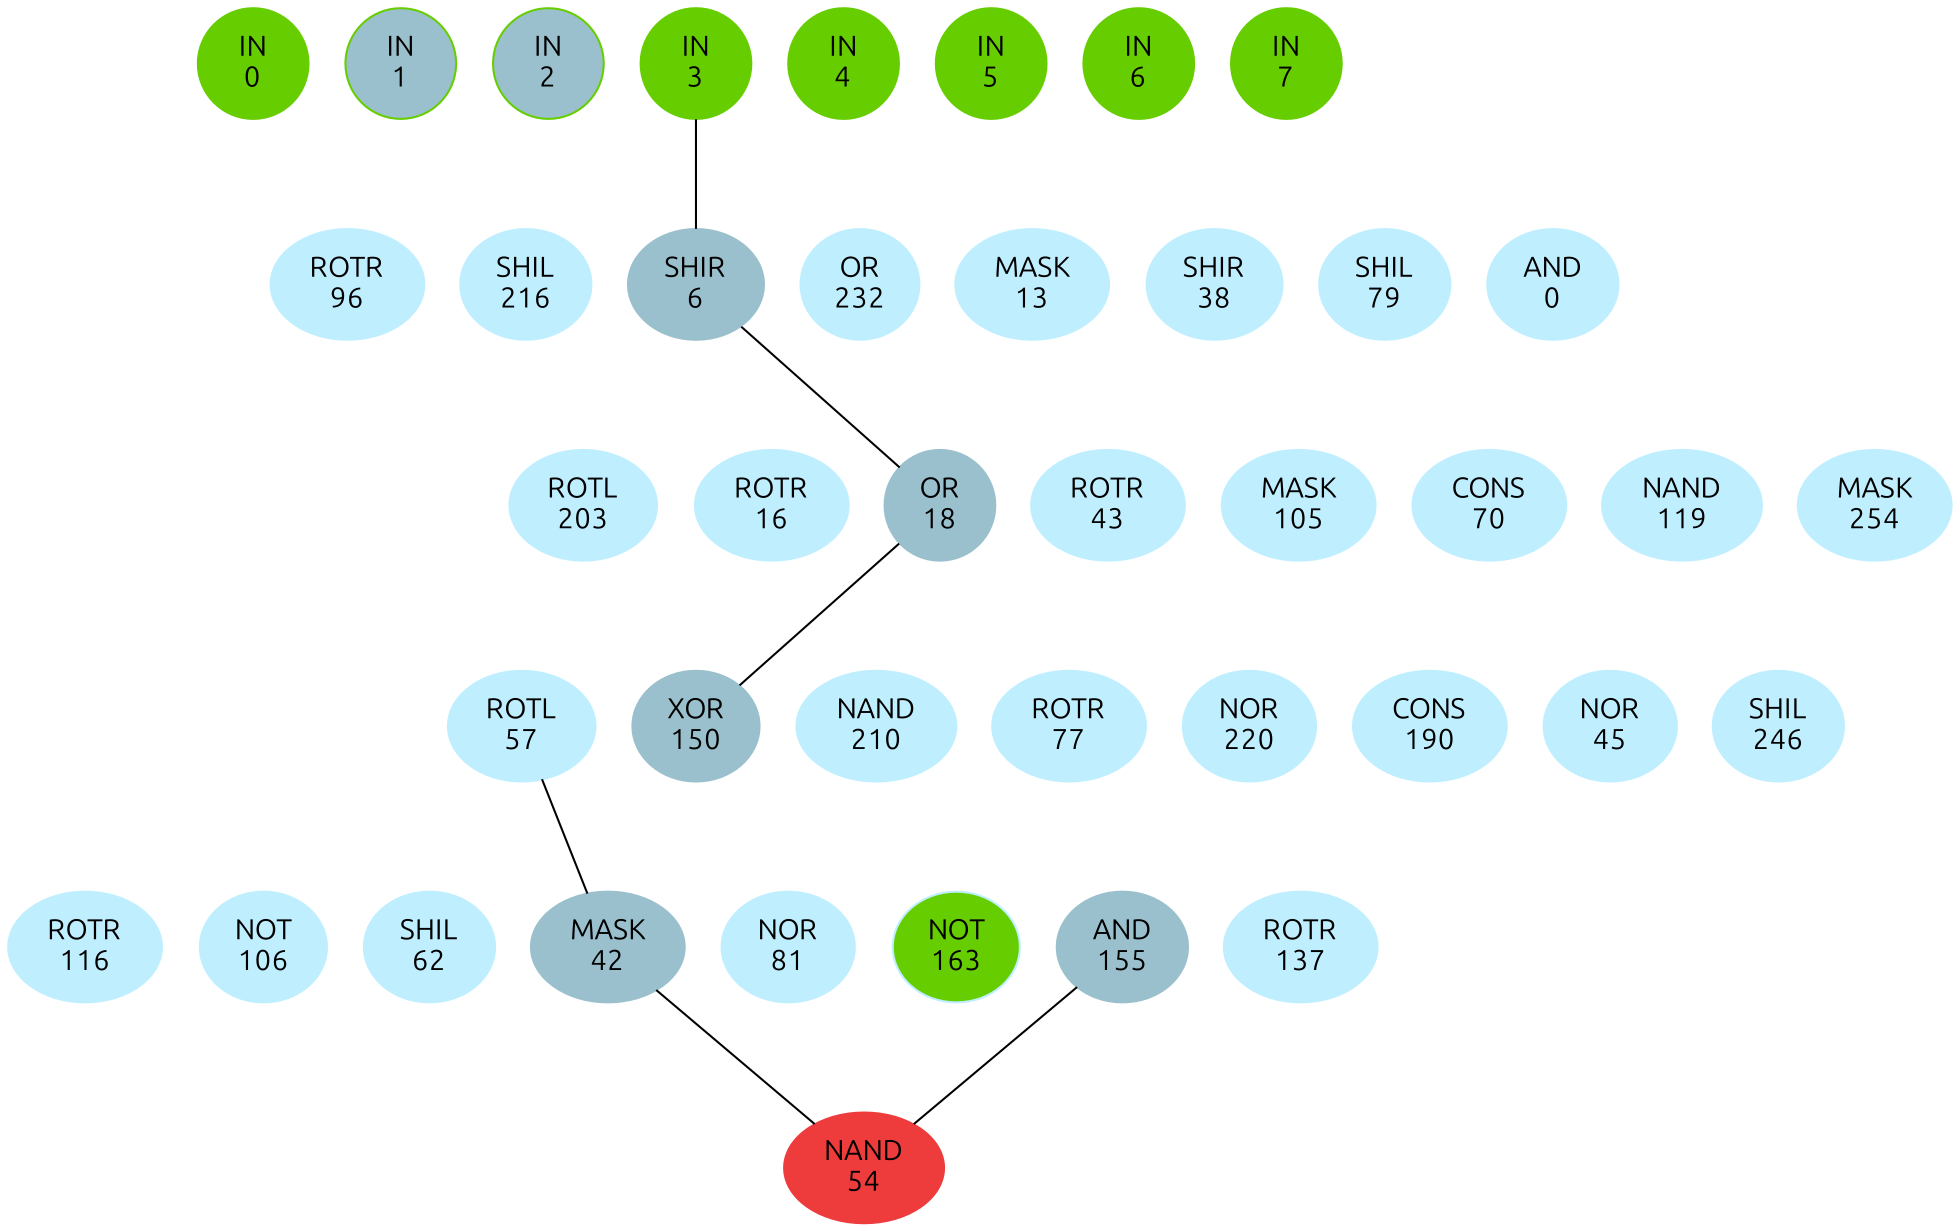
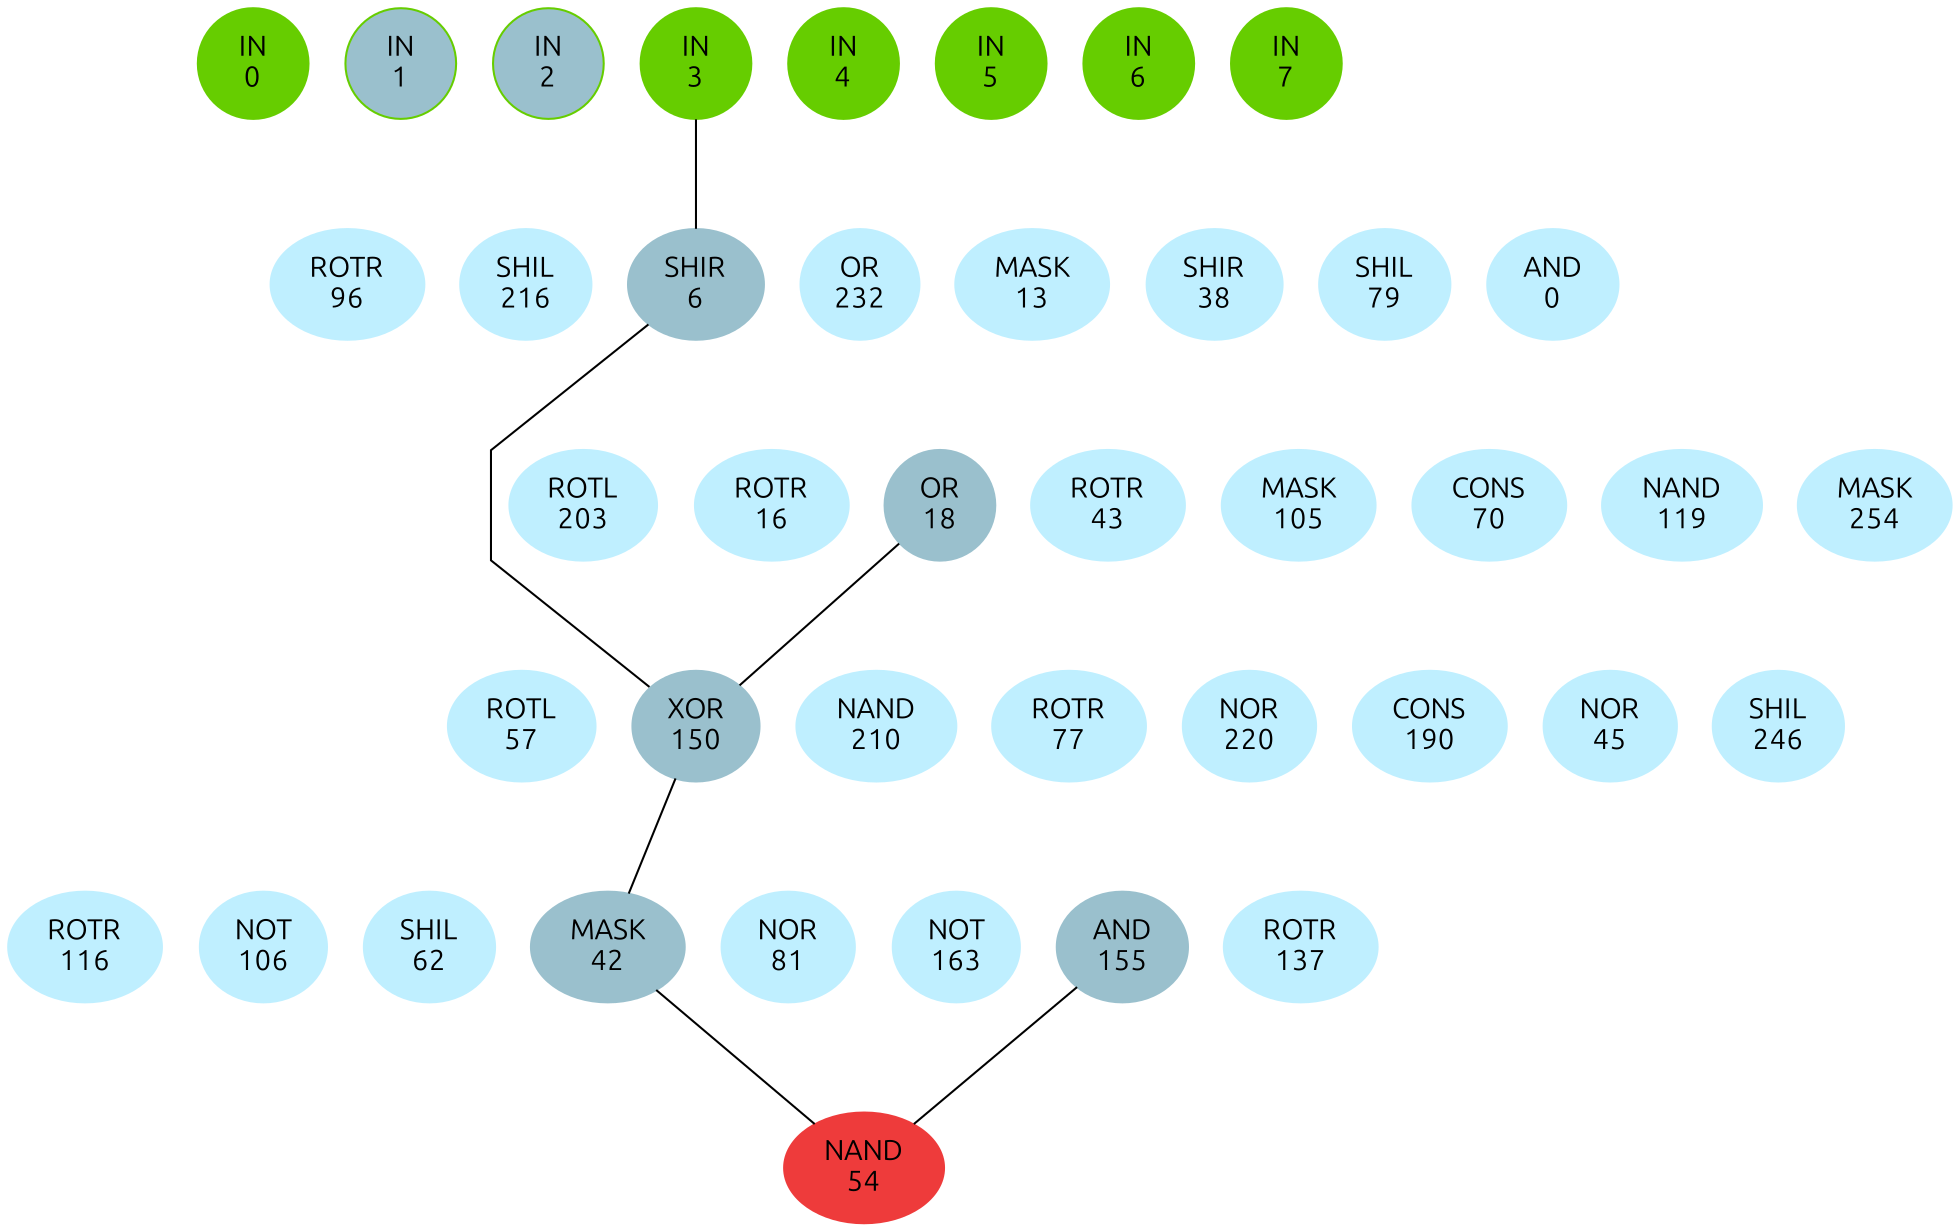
(820, 397) -> (491, 506)
(565, 836) -> (652, 836)
(956, 947) -> (956, 947)
